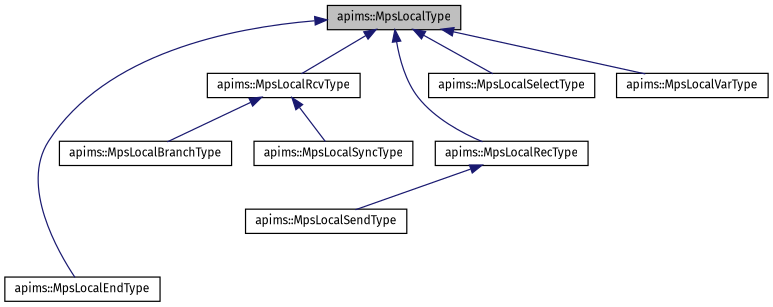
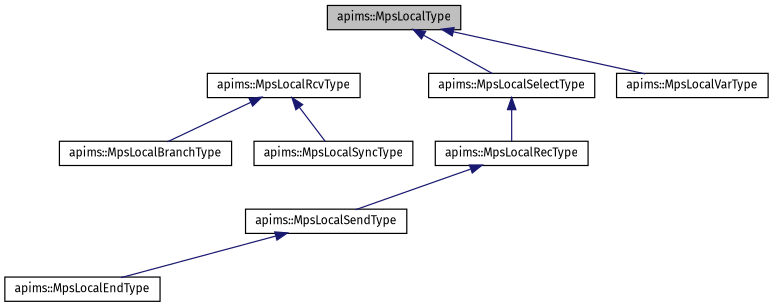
(334, 55) -> none
(103, 86) -> (198, 257)
(424, 104) -> (512, 126)
